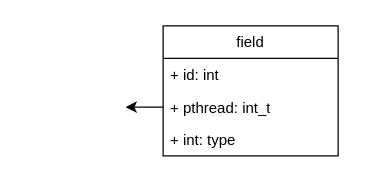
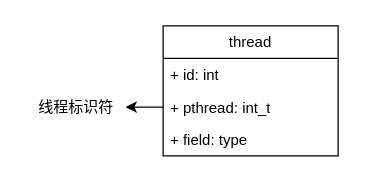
(251, 42) -> (251, 42)
none -> (76, 107)
(209, 141) -> (215, 141)
